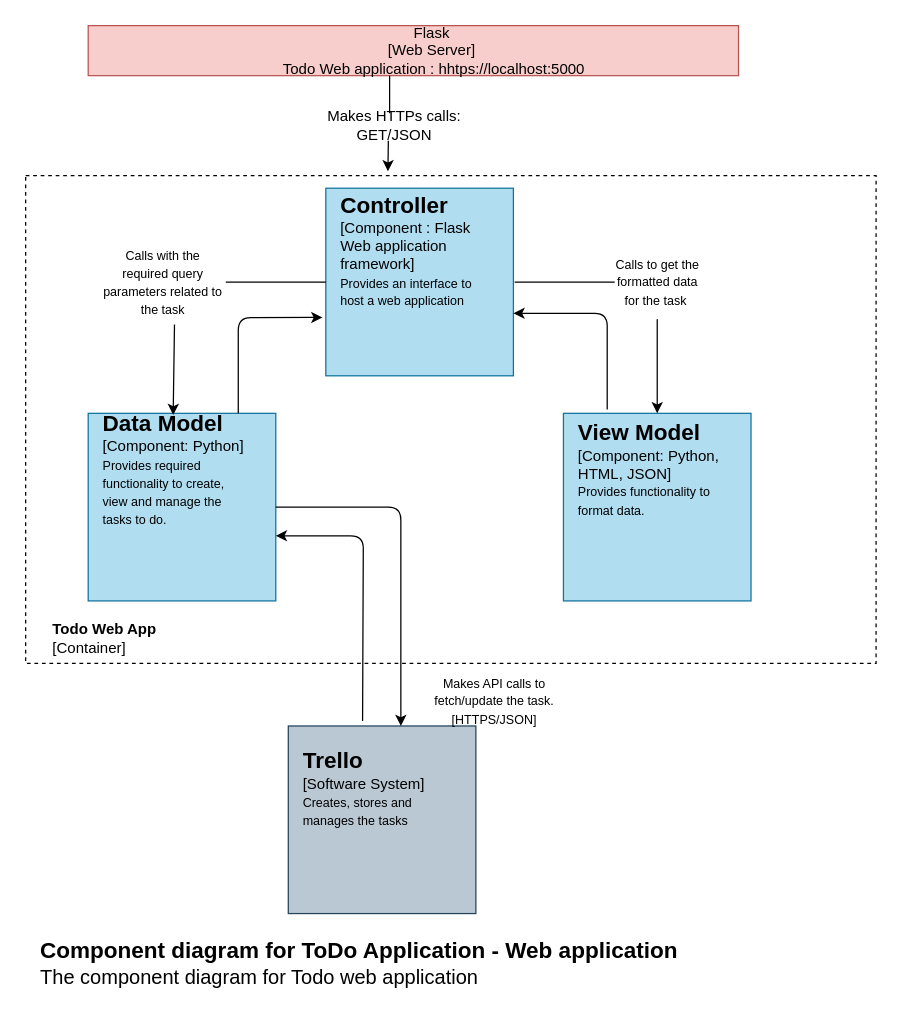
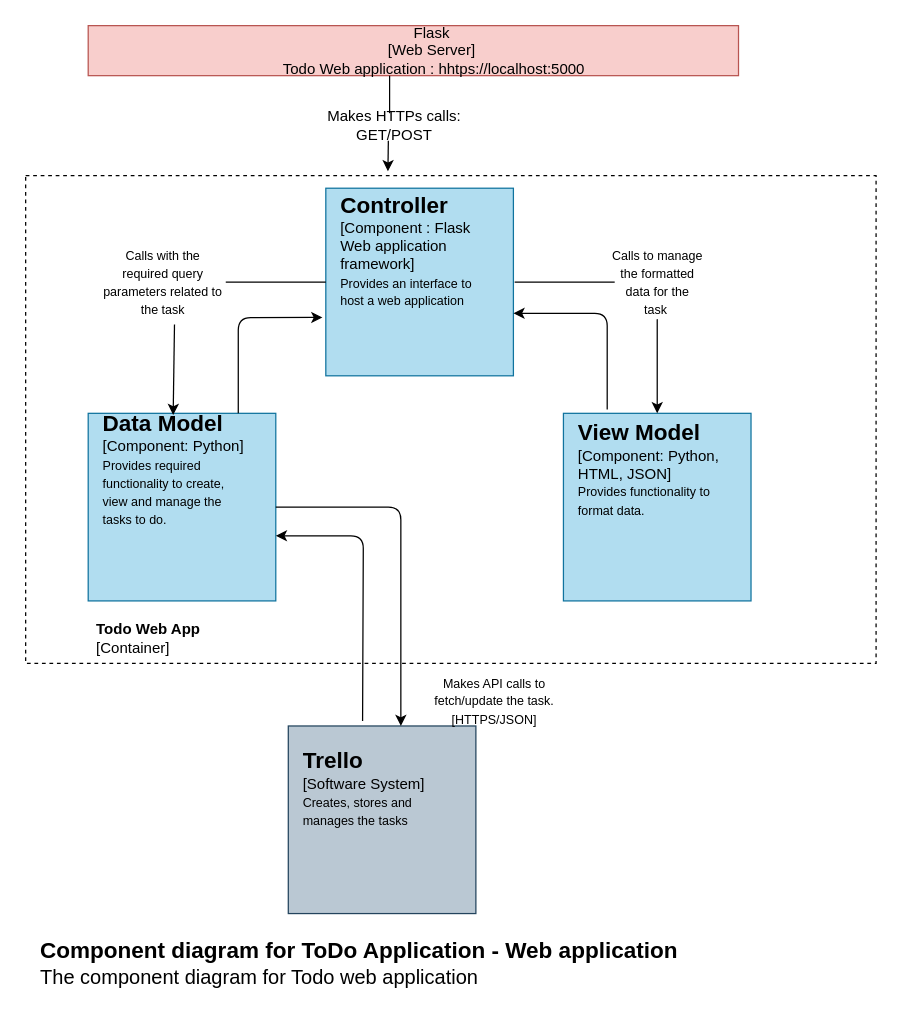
(394, 126) -> (394, 126)
(658, 282) -> (658, 282)
(107, 638) -> (151, 638)
